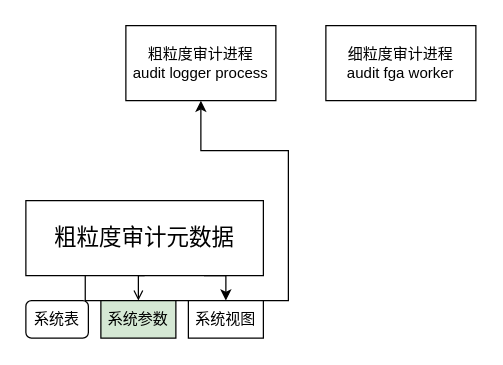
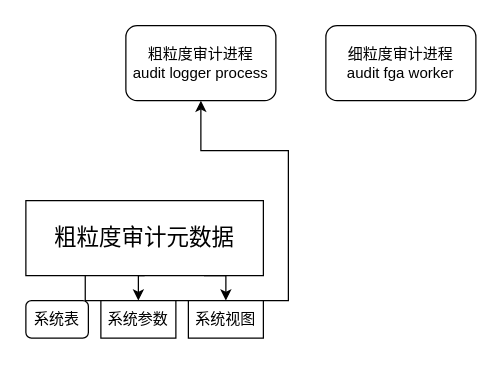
(201, 63) -> (201, 63)
(401, 63) -> (401, 63)
(138, 293) -> (138, 291)
(138, 319) -> (138, 319)
